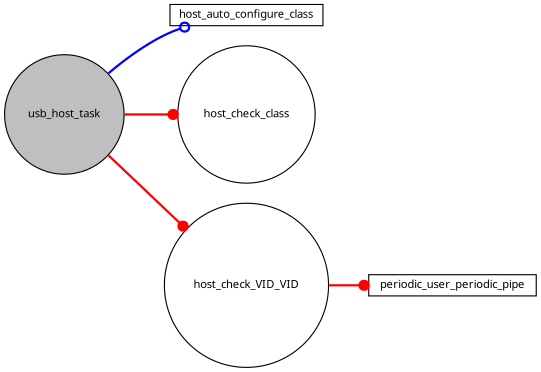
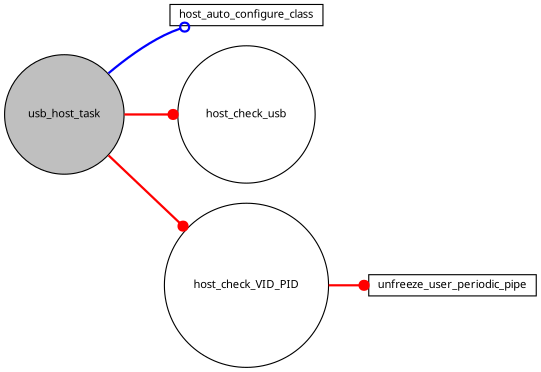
(246, 114) -> (246, 114)
(246, 285) -> (246, 285)
(452, 285) -> (452, 285)
